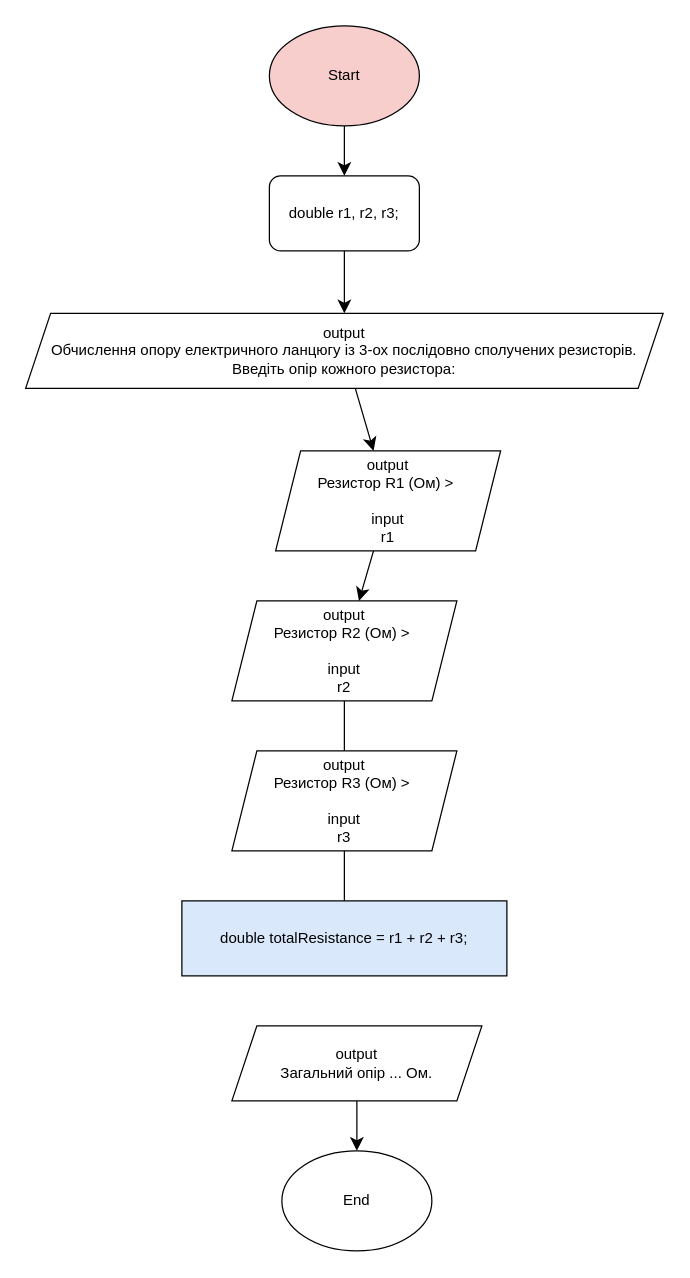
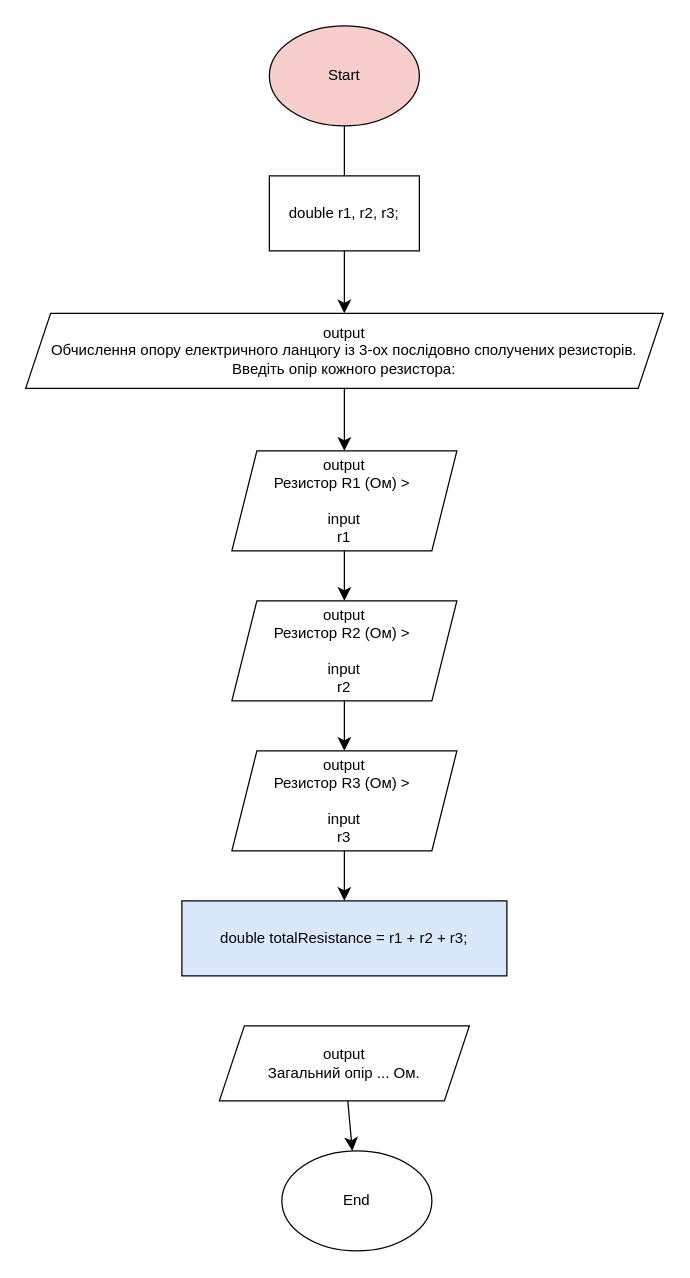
(344, 164) -> (344, 168)
(344, 213) -> (344, 213)
(388, 501) -> (344, 501)
(344, 743) -> (344, 739)
(344, 893) -> (344, 889)
(357, 1063) -> (344, 1063)
